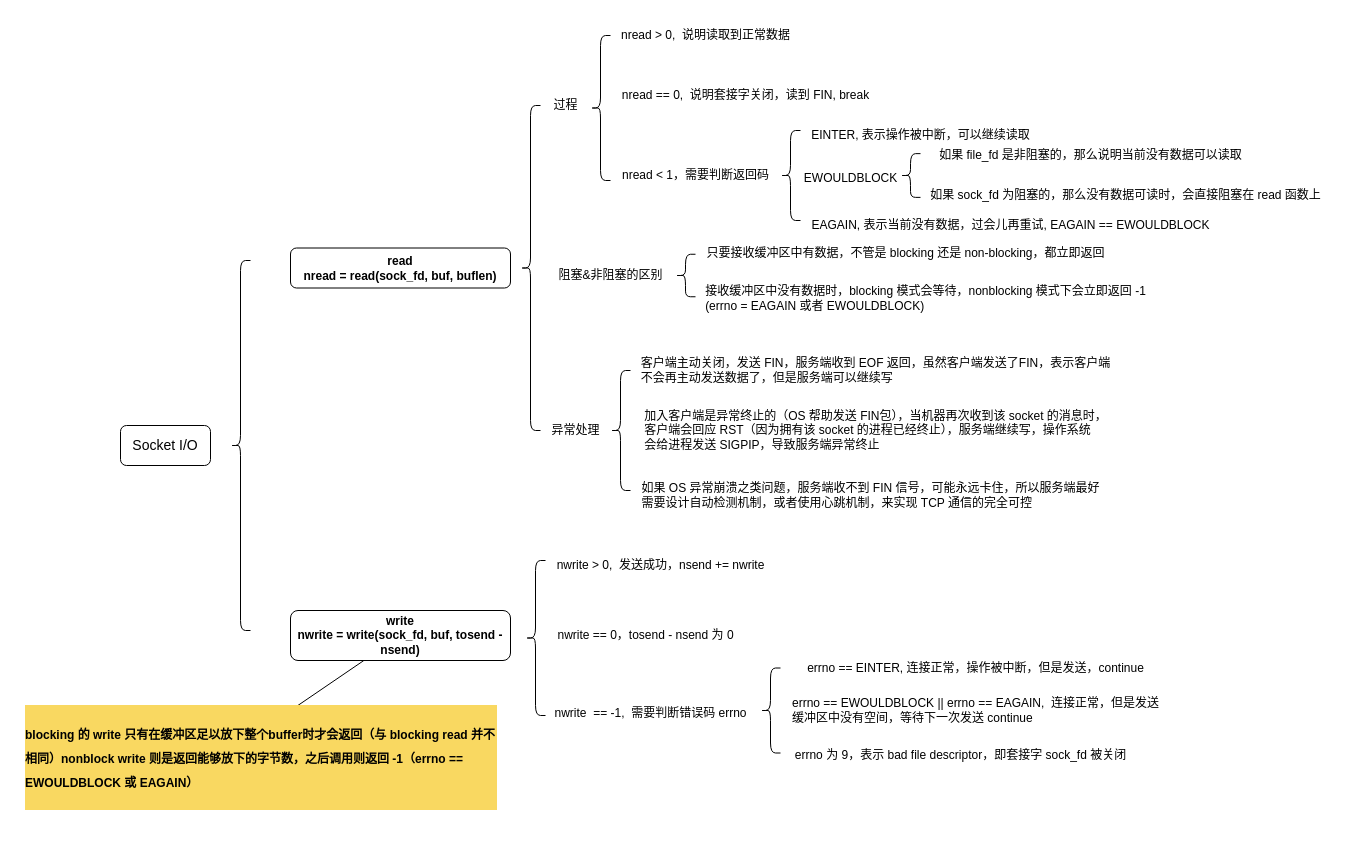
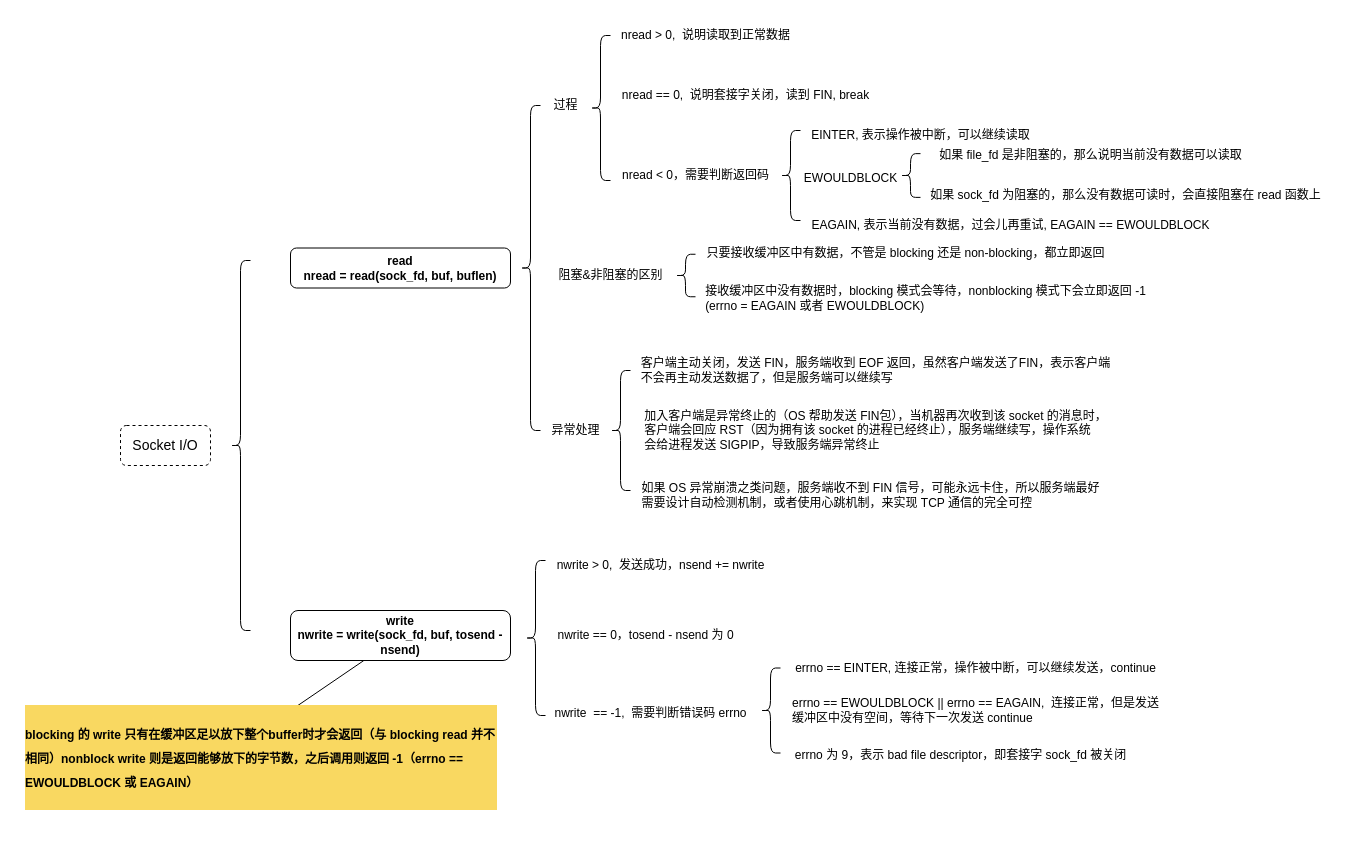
(696, 176) -> (696, 176)
(166, 446) -> (166, 446)
(976, 669) -> (976, 669)
